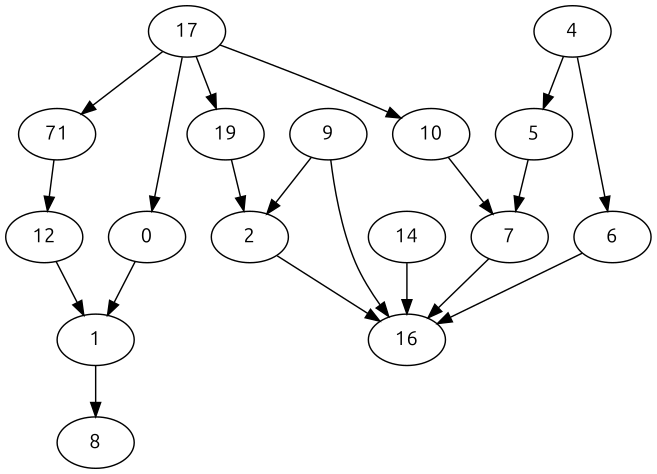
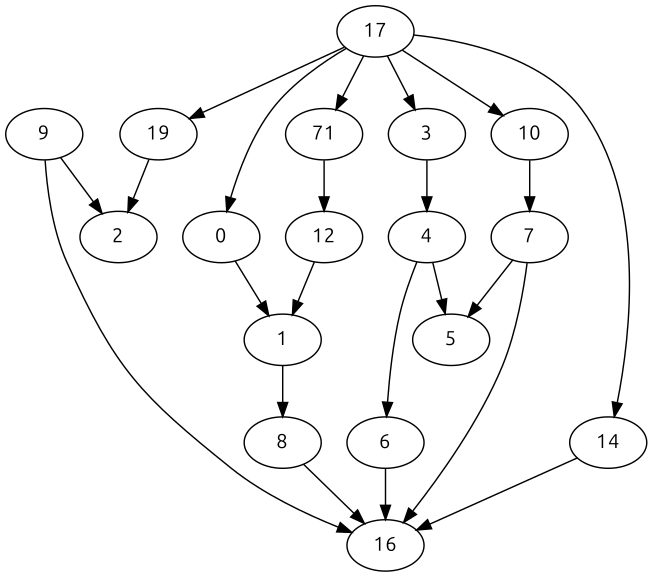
none -> (427, 134)
none -> (608, 160)
(524, 178) -> (495, 283)
(322, 285) -> (329, 489)
